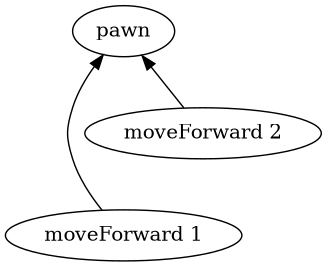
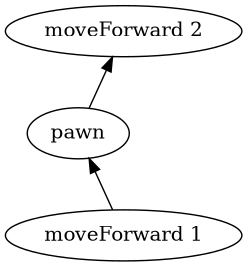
(168, 87) -> (98, 89)
